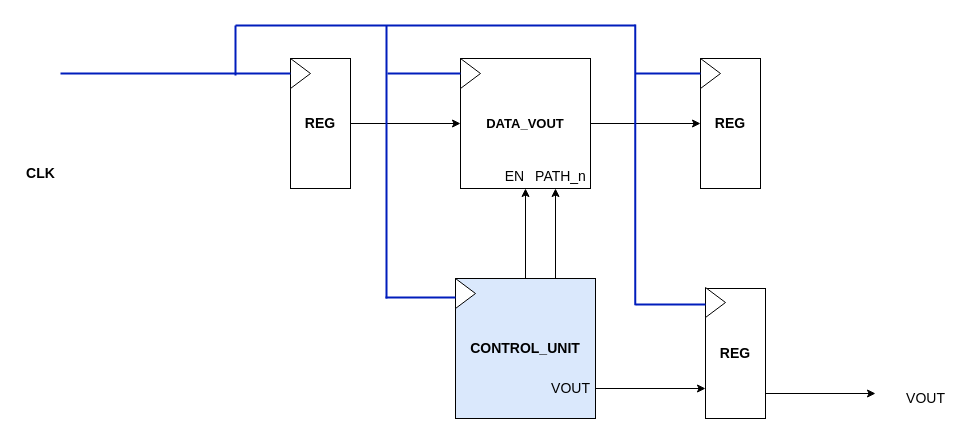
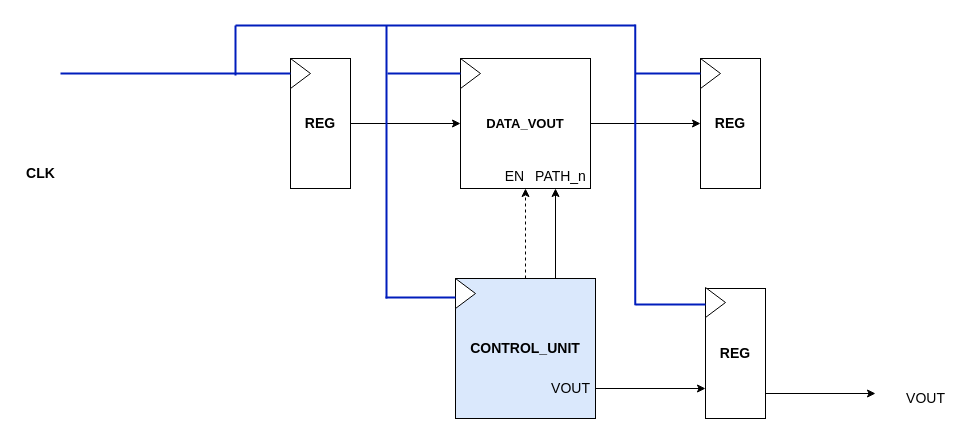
(526, 236) -> (526, 236)
